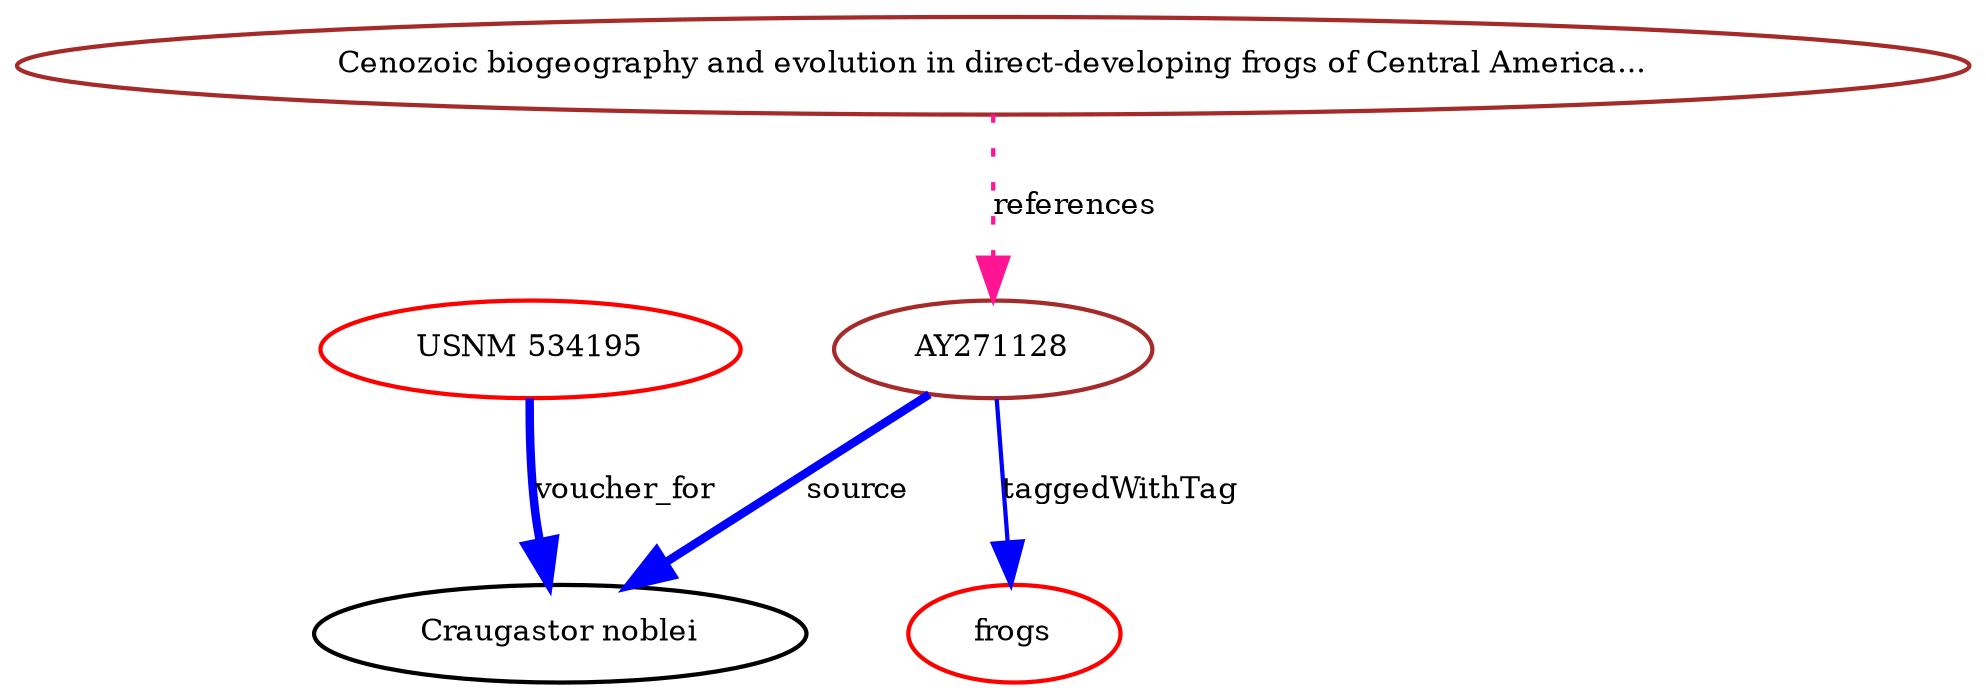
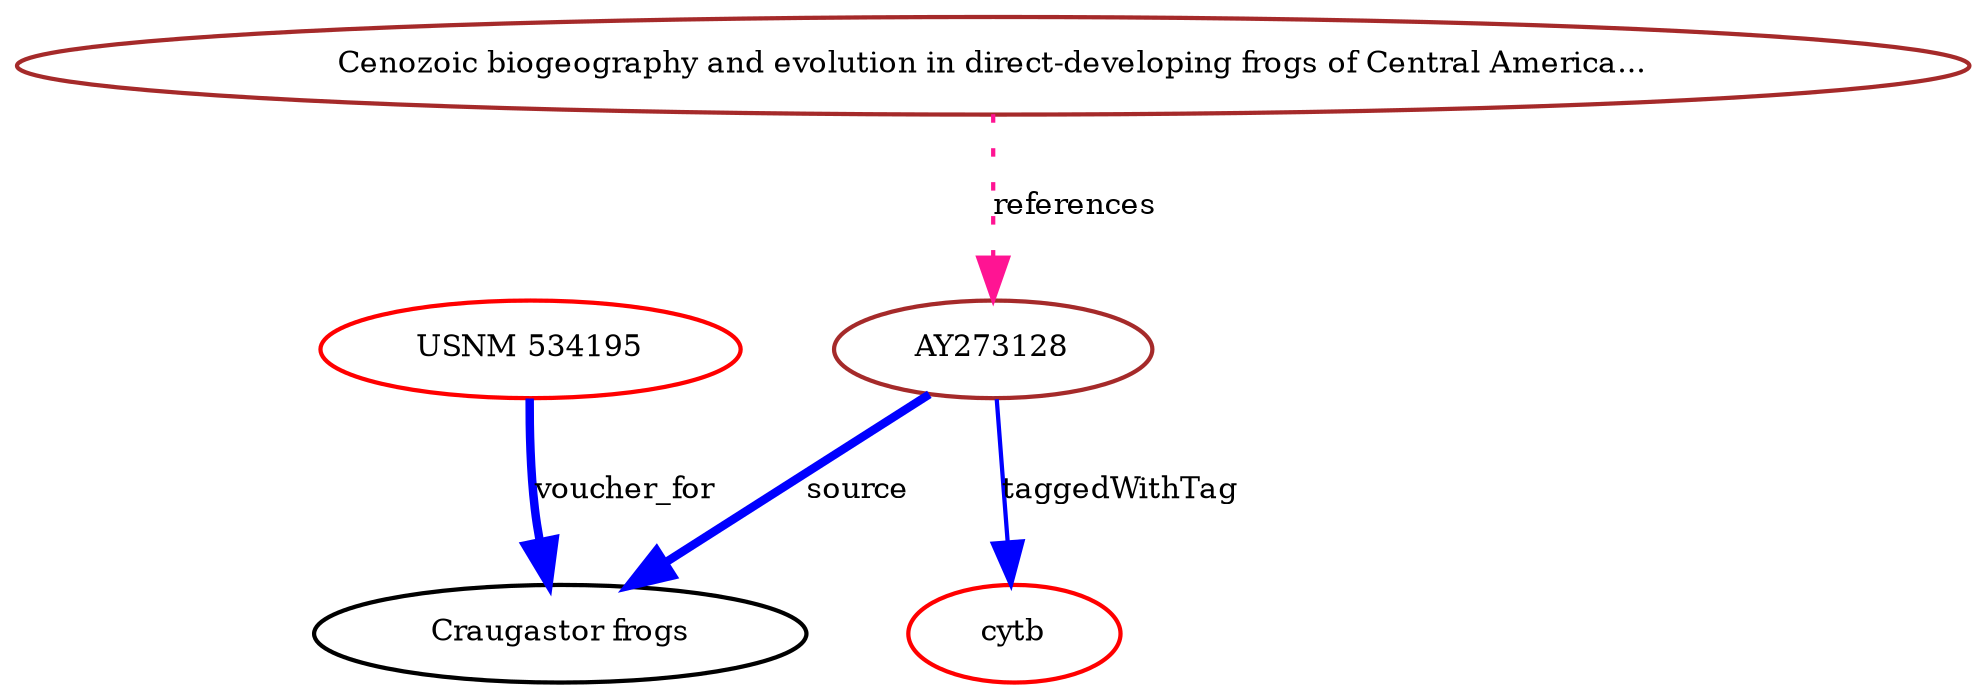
(993, 349) -> (993, 349)
(560, 634) -> (560, 634)
(1014, 634) -> (1014, 634)
